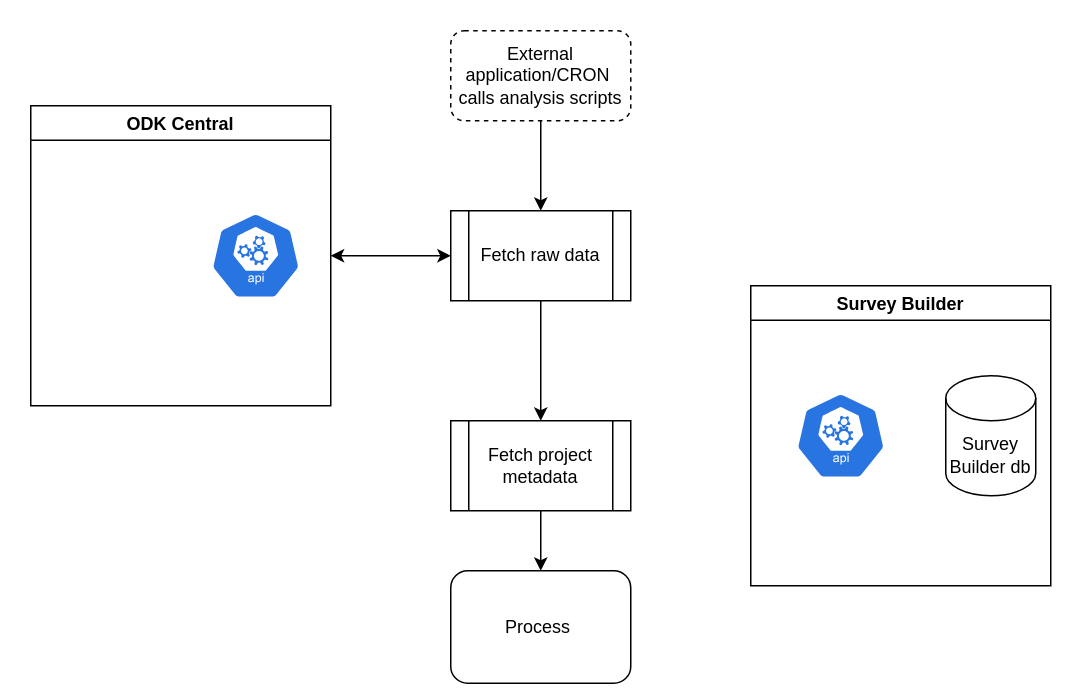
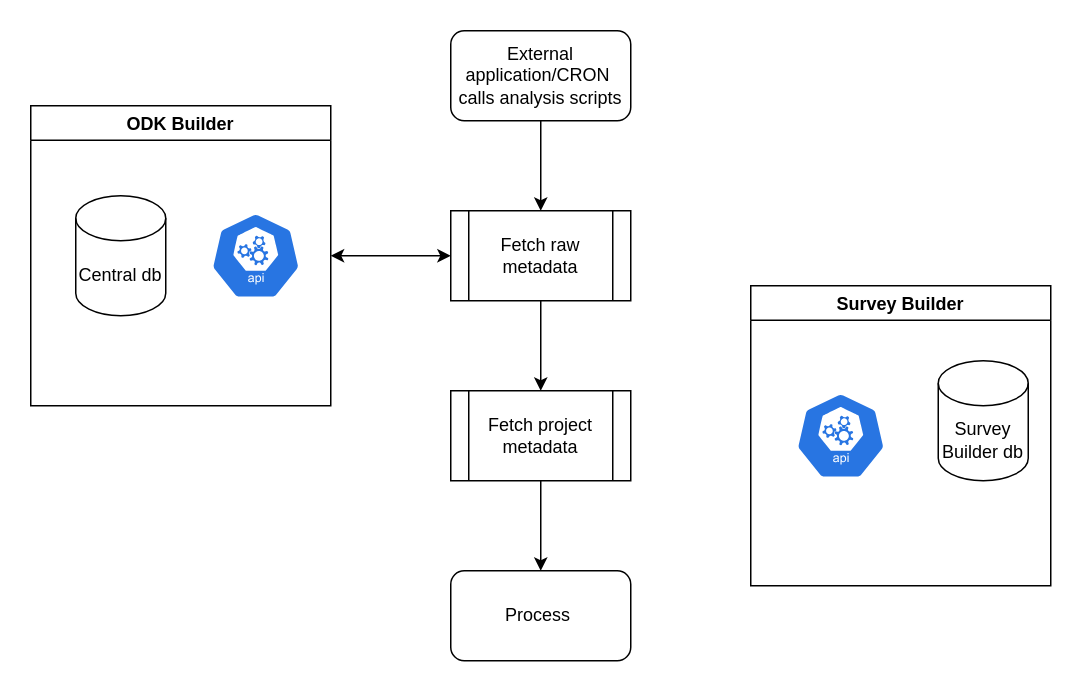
(541, 76) -> (541, 76)
(180, 124) -> (180, 124)
none -> (121, 256)
(541, 256) -> (541, 256)
(991, 436) -> (983, 421)
(541, 466) -> (541, 436)
(541, 627) -> (541, 616)
